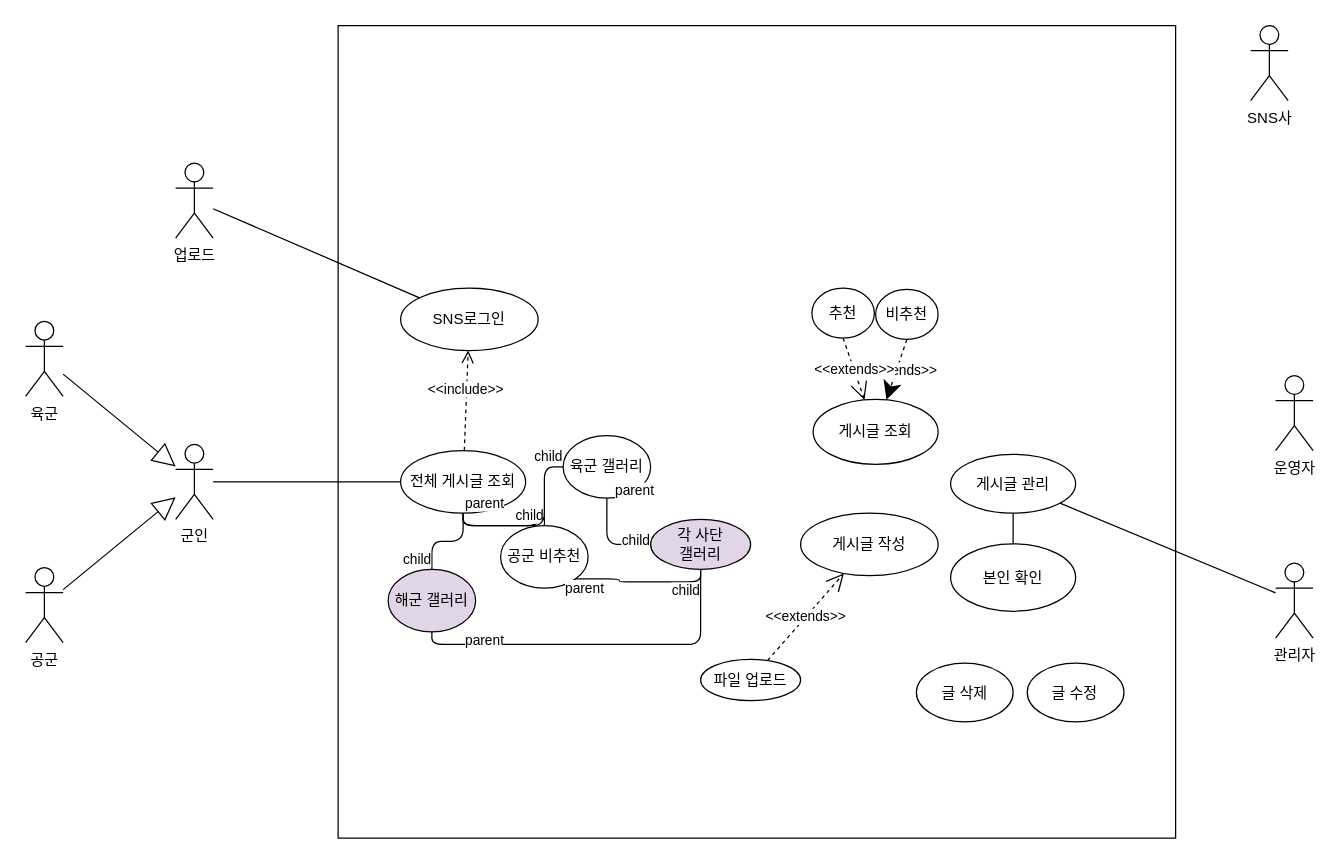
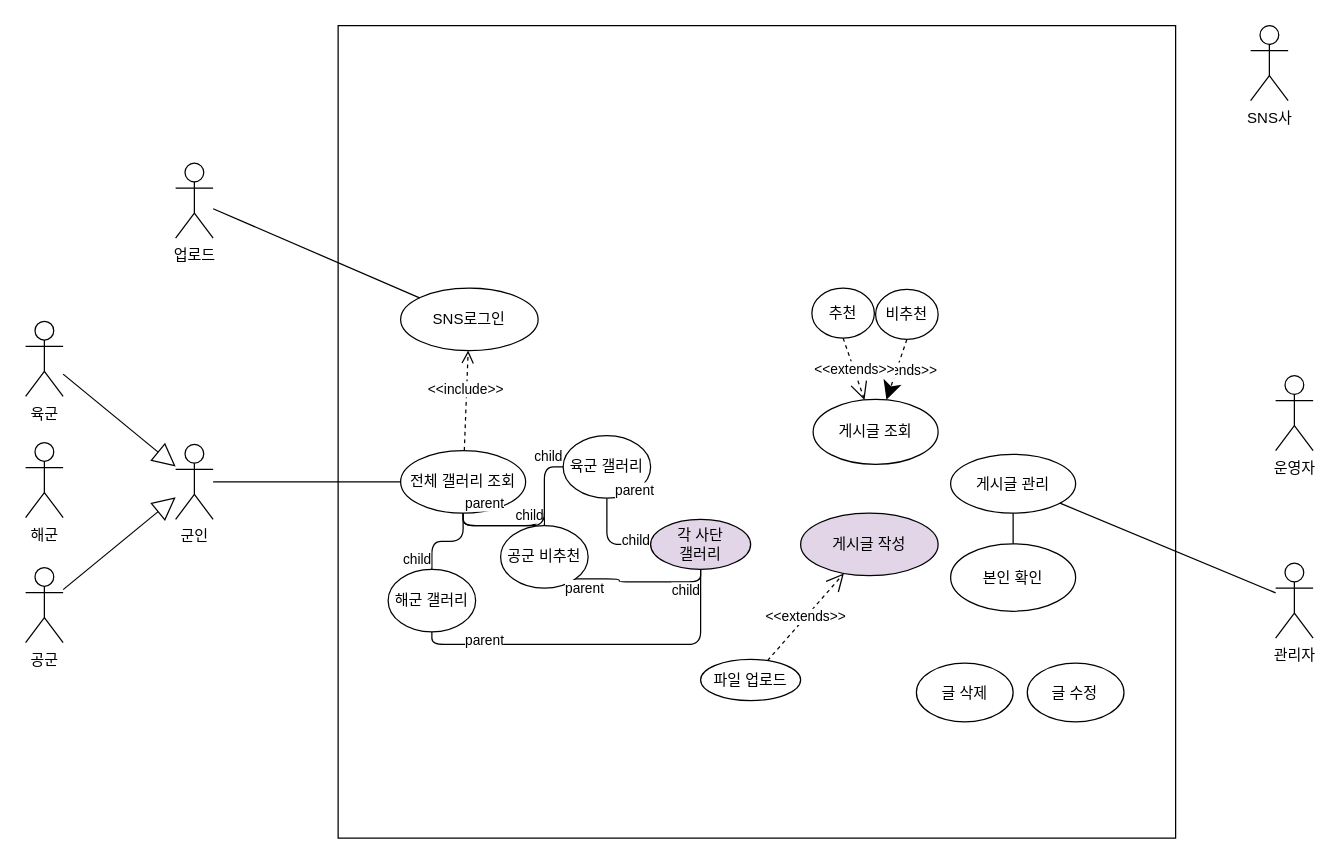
none -> (44, 480)
(463, 482) -> (463, 482)
(869, 544) -> (869, 544)
(432, 601) -> (432, 601)
